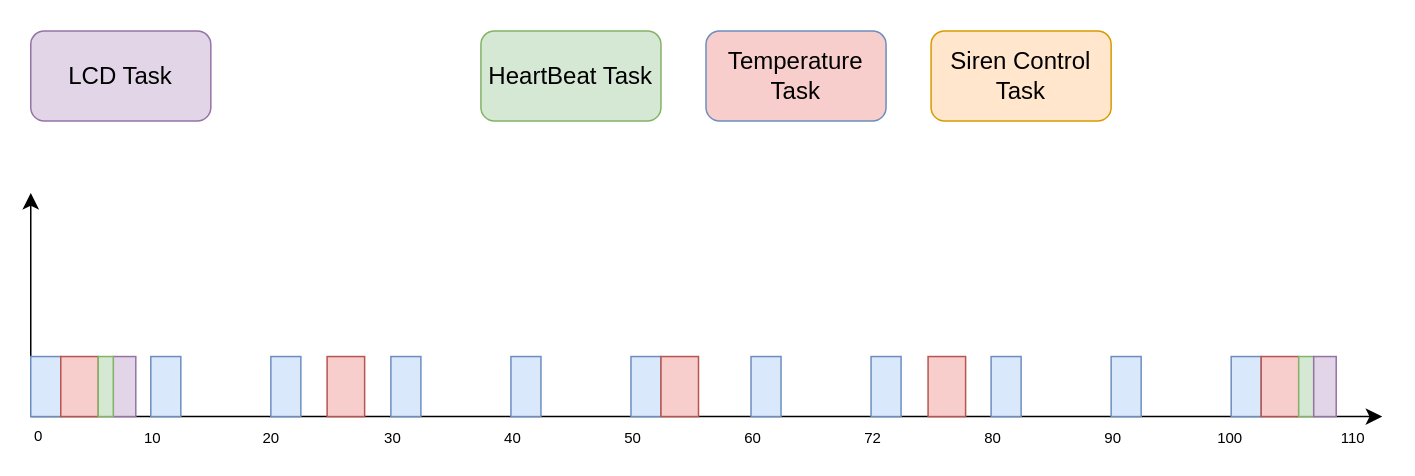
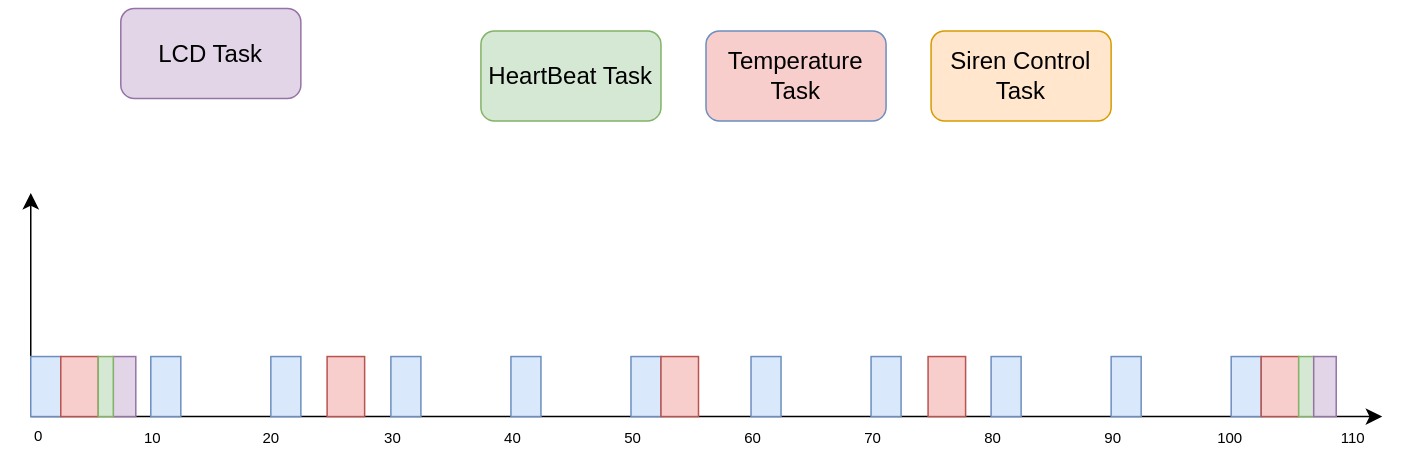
(121, 76) -> (211, 53)
(873, 434) -> (873, 434)
